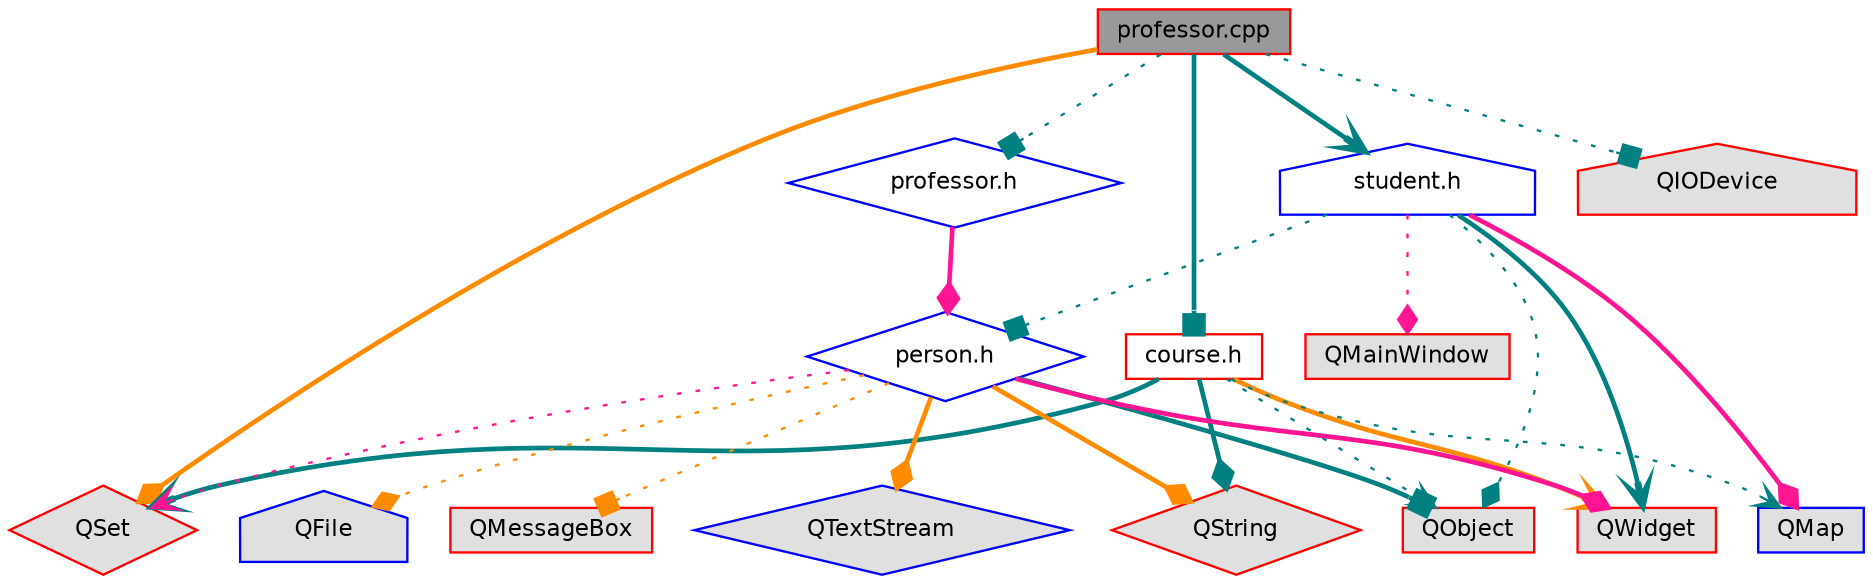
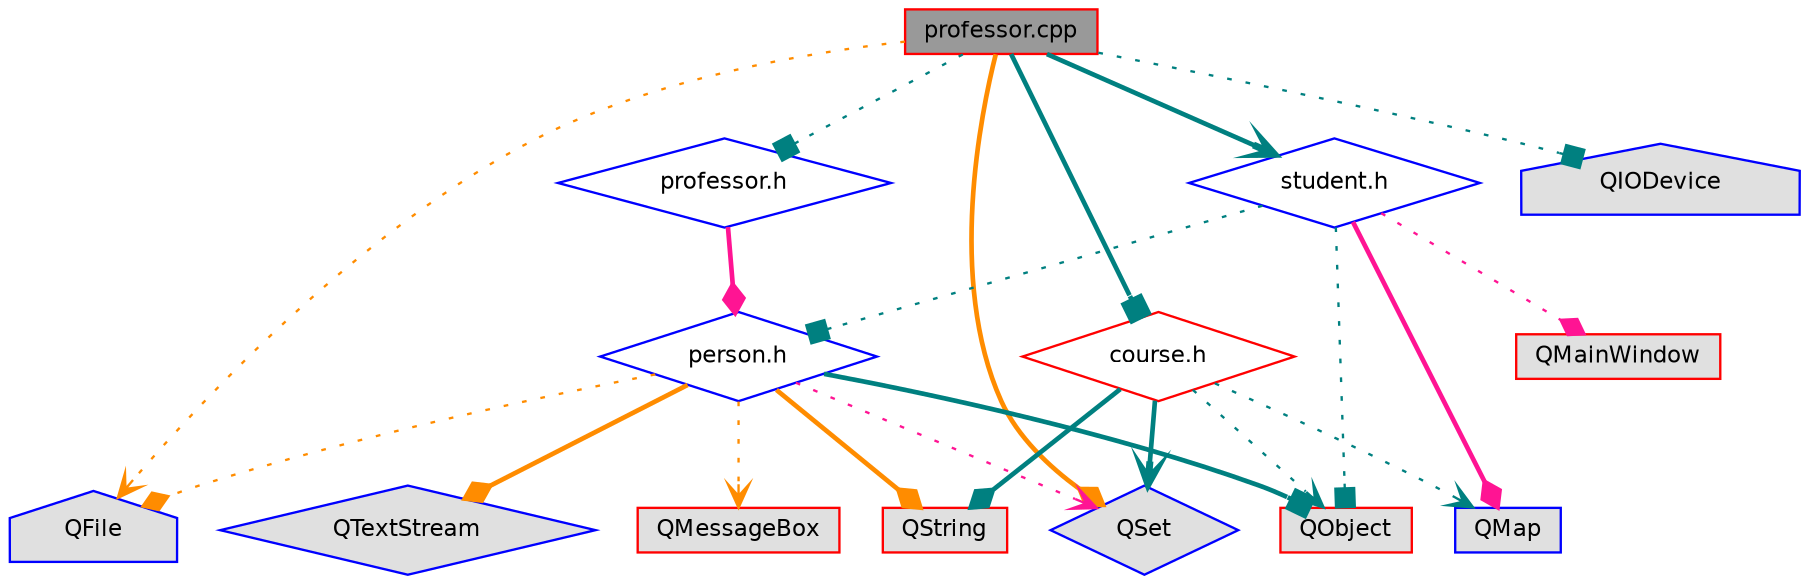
none -> (472, 175)
(1408, 183) -> (1334, 183)
(1717, 183) -> (1660, 183)
(1536, 337) -> (1340, 355)
(1194, 357) -> (1158, 357)
(768, 435) -> (739, 443)
(103, 530) -> (1144, 530)
(1236, 530) -> (945, 530)
(1647, 530) -> none
